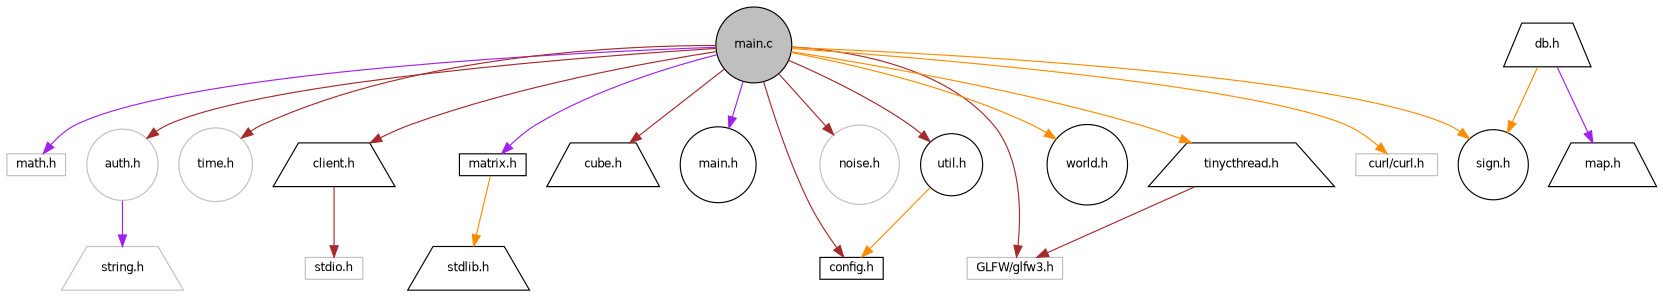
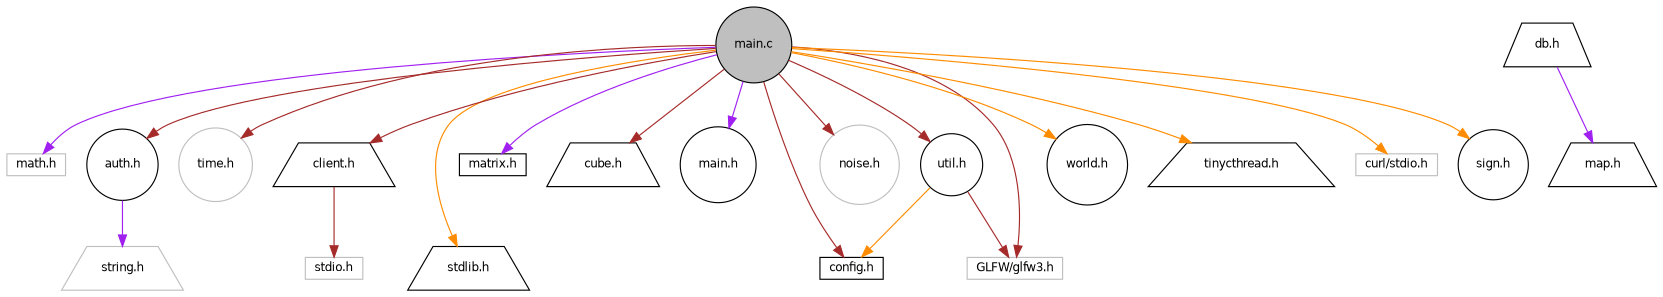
(1525, 95) -> none
(122, 165) -> (122, 165)
(1397, 165) -> (1397, 165)
(483, 205) -> (459, 116)
(1121, 220) -> (985, 220)
